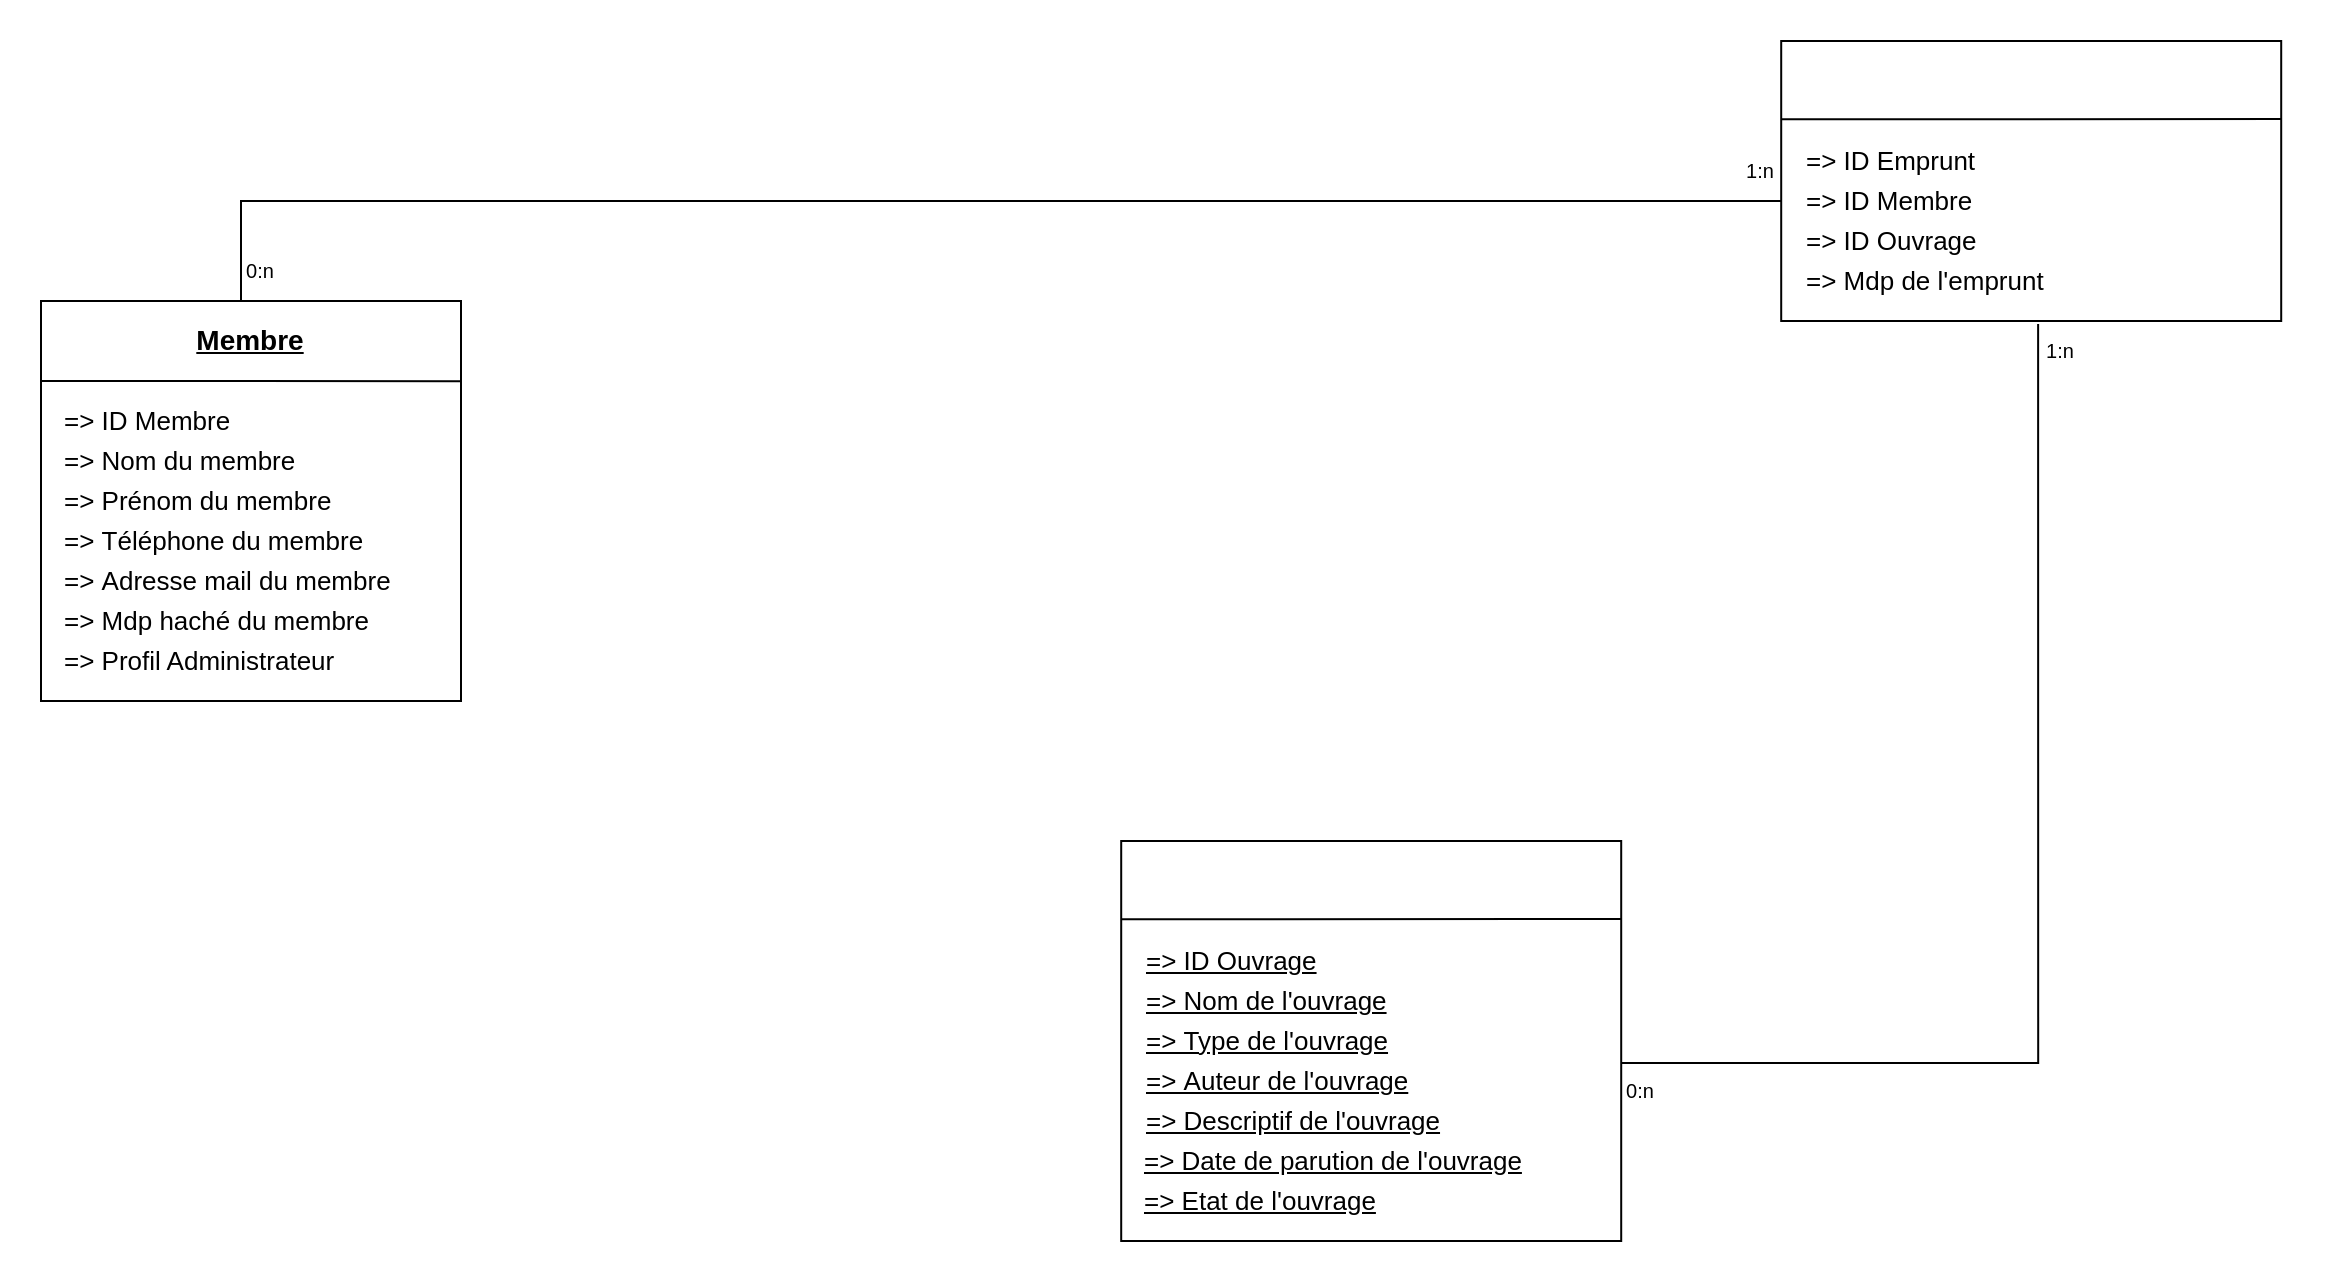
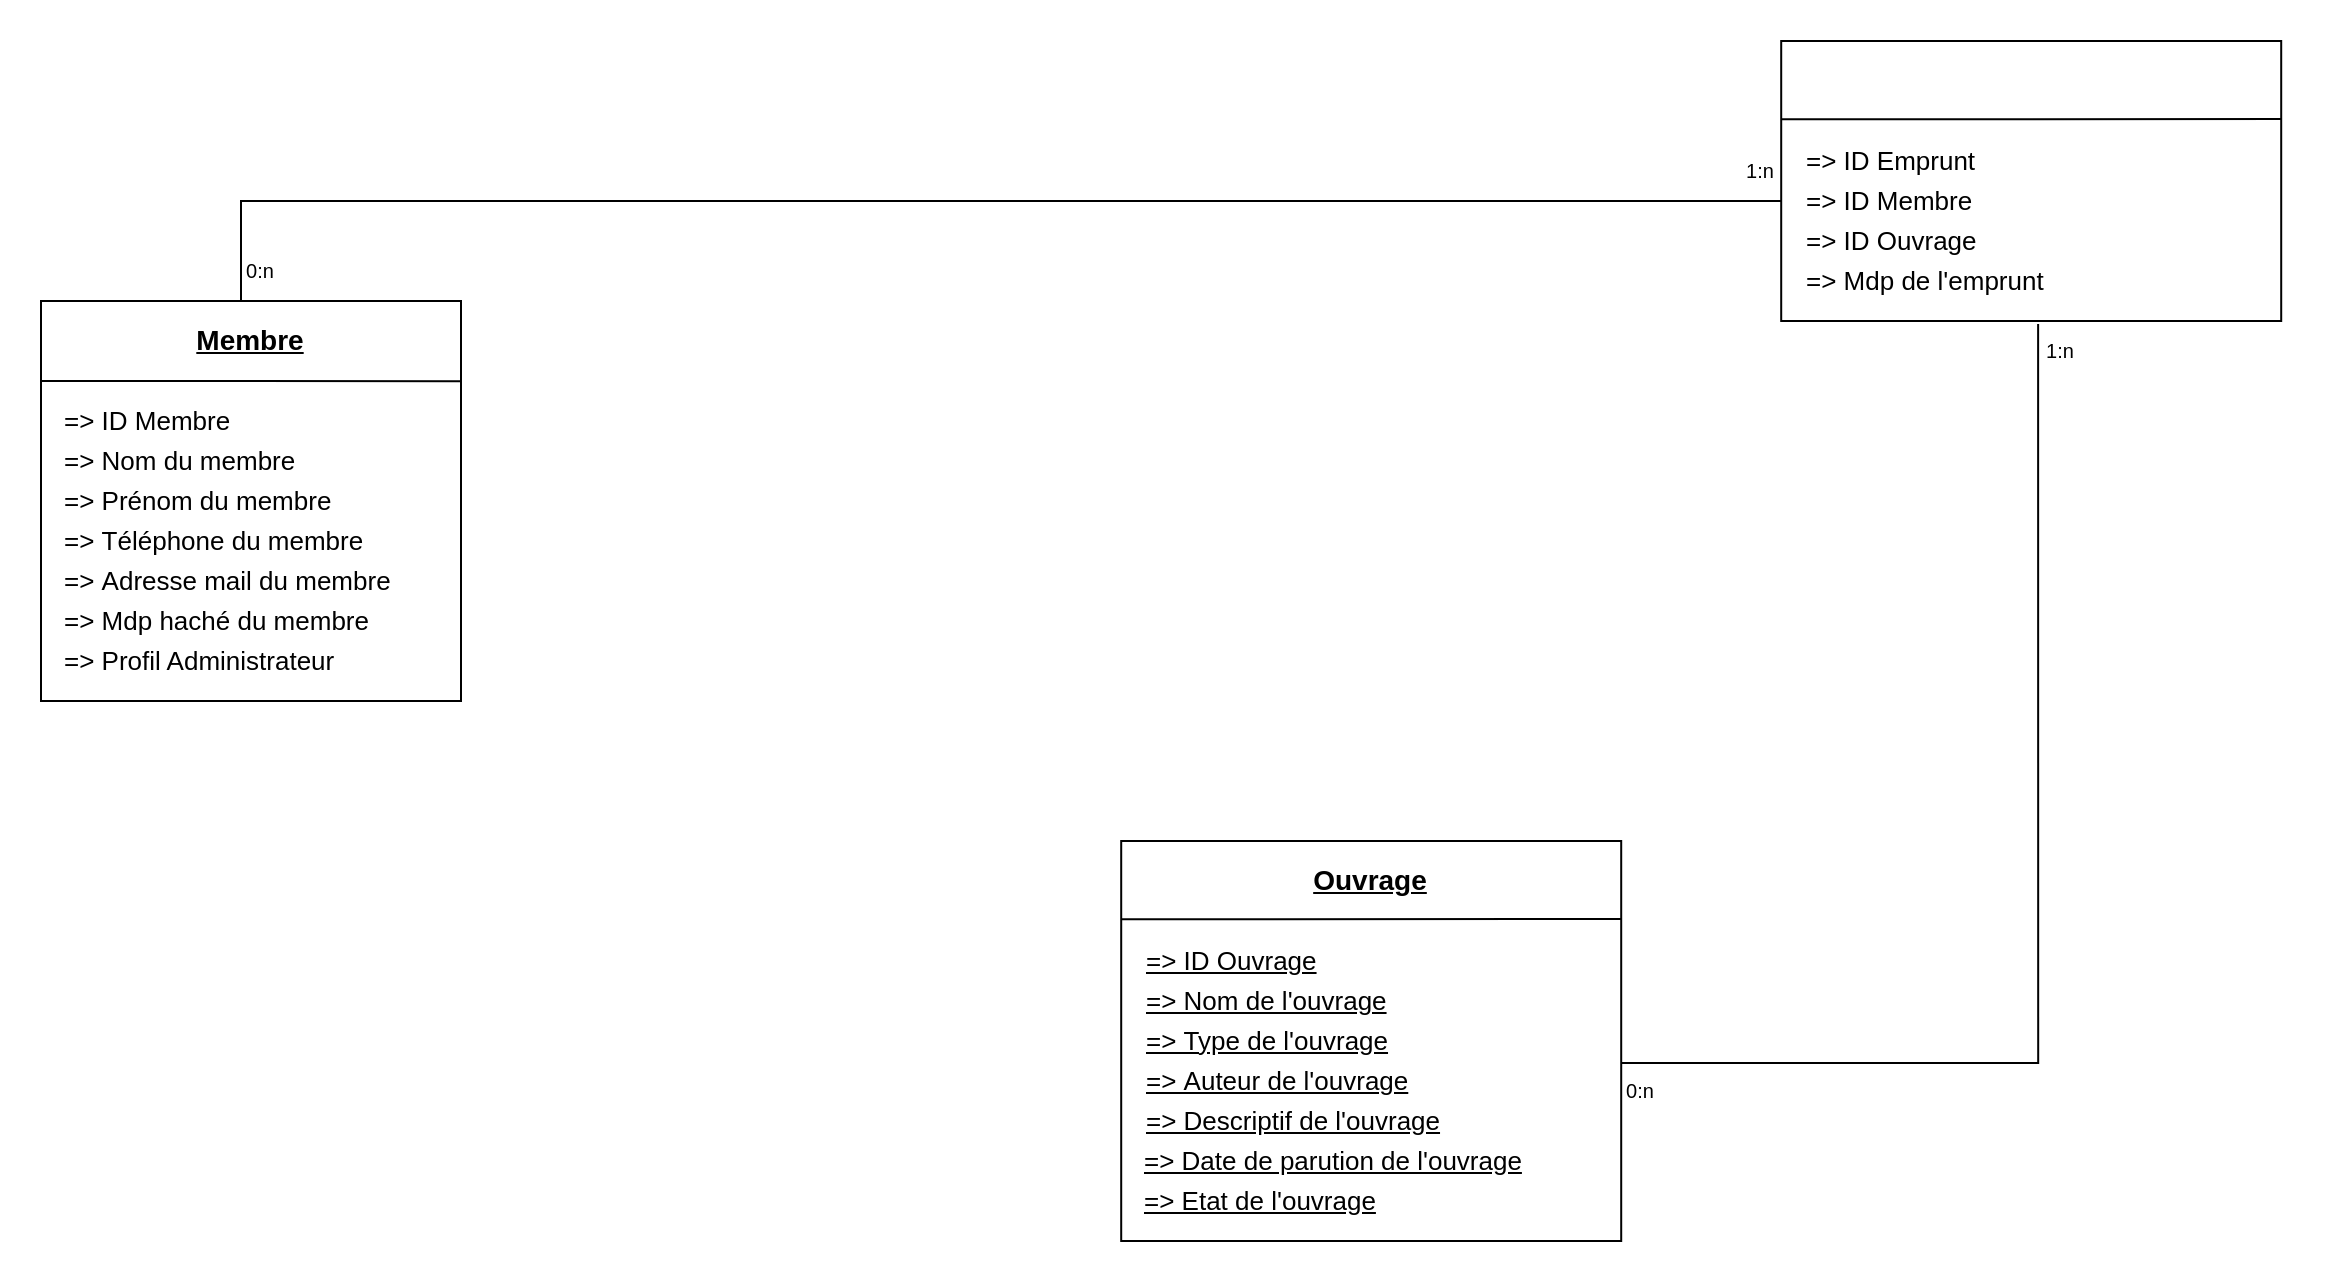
none -> (1371, 881)
